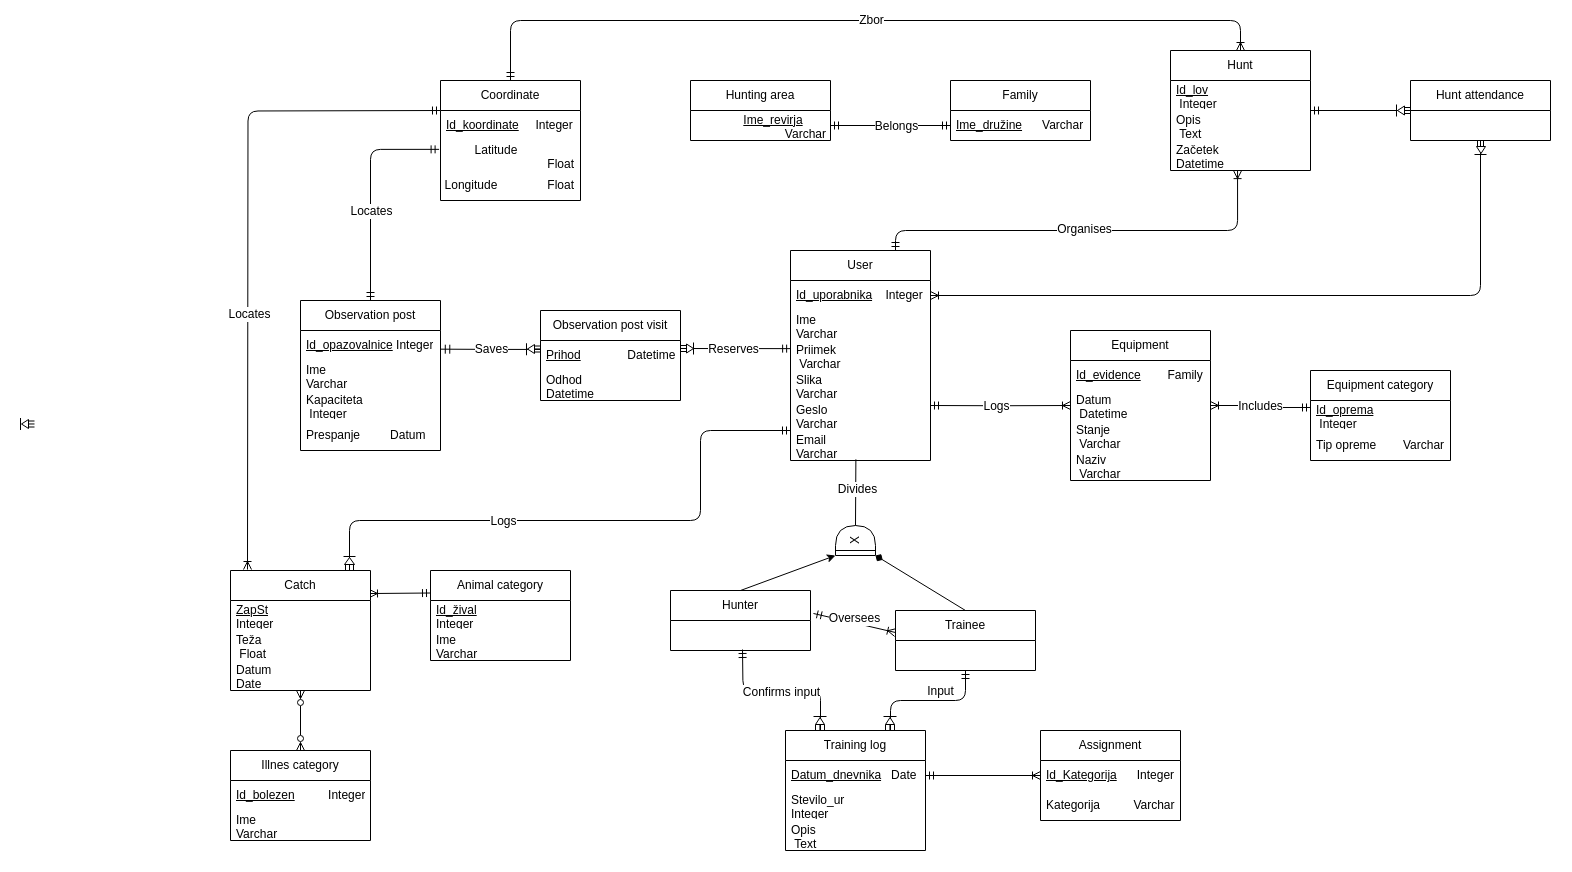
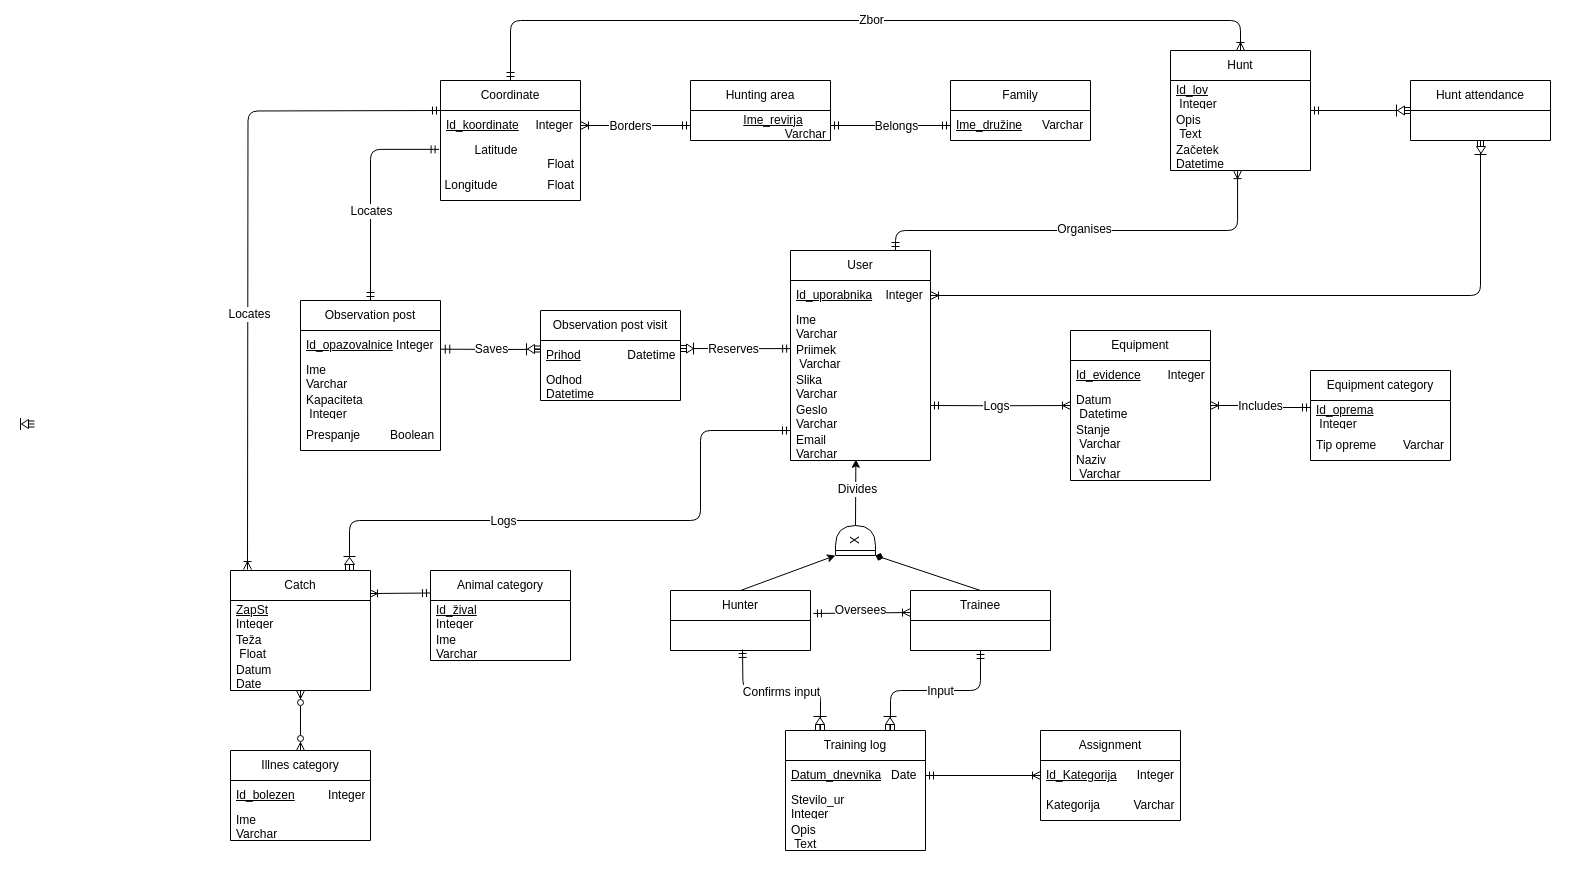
none -> (636, 126)
(1142, 376) -> (1142, 376)
(372, 436) -> (372, 436)
(856, 466) -> (856, 468)
(966, 641) -> (981, 621)
